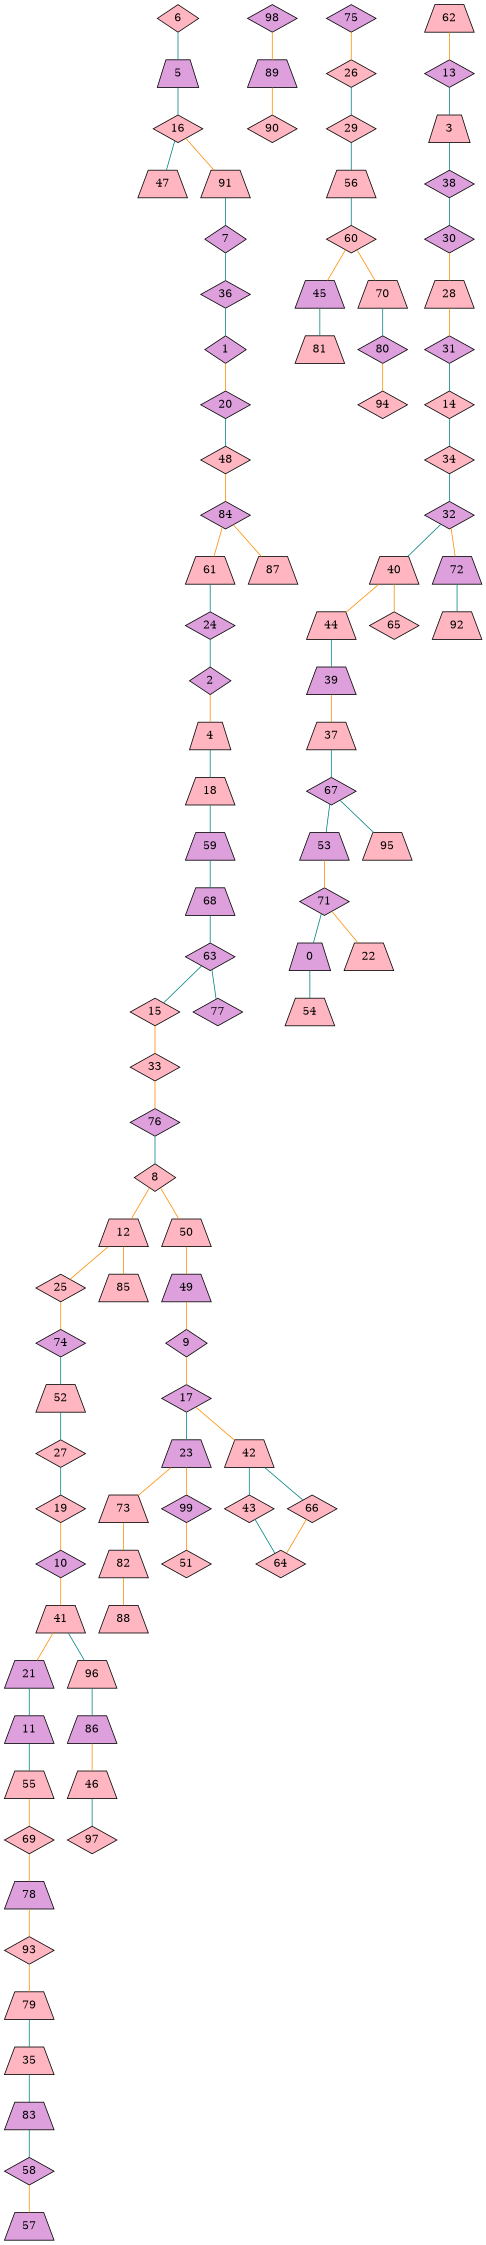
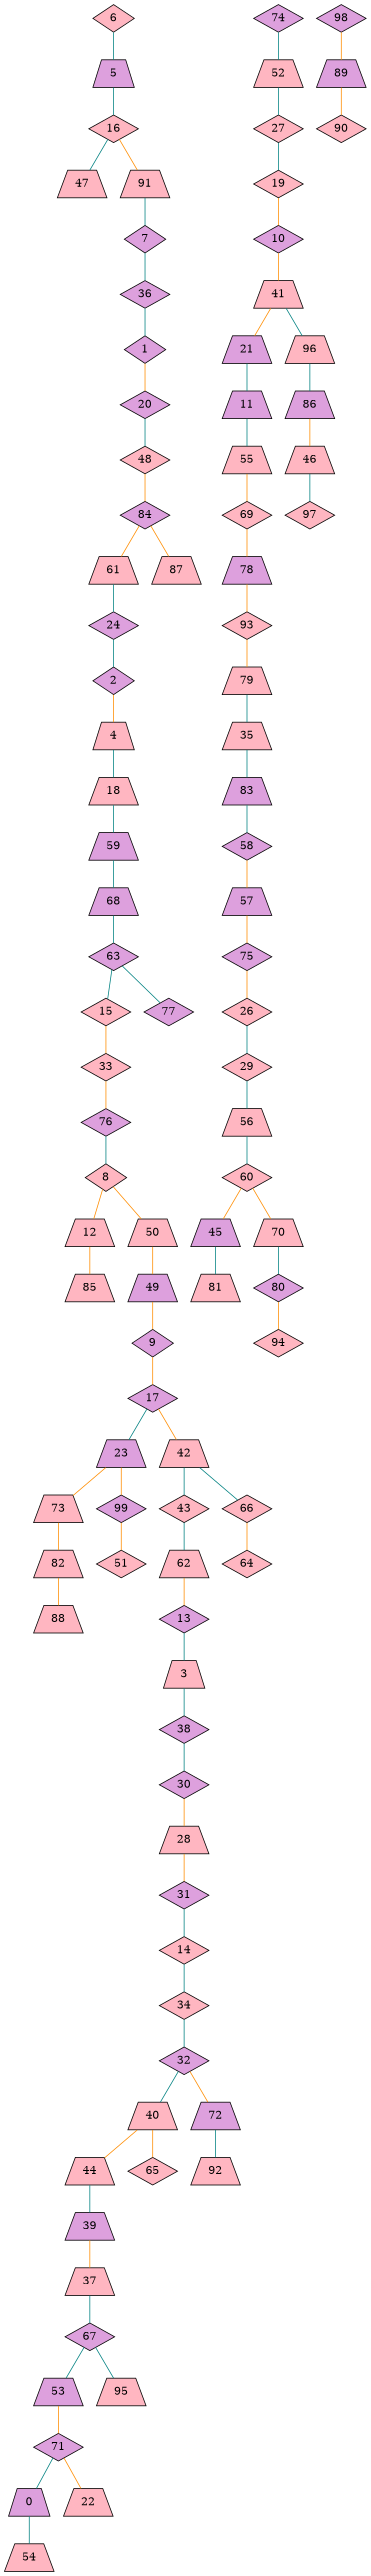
none -> (247, 929)
(61, 1288) -> none
(265, 1536) -> (184, 1536)
